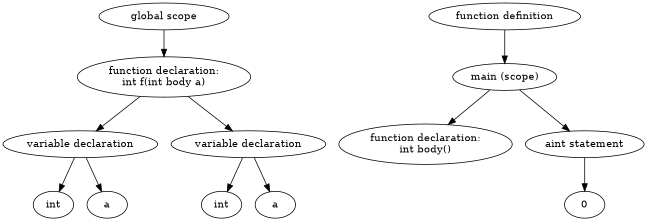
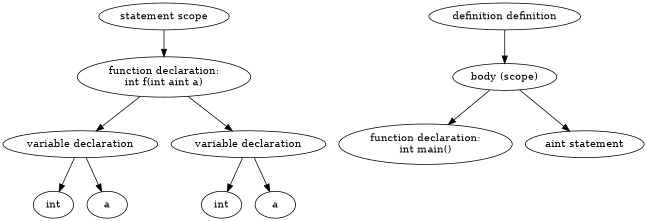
(164, 16) -> (164, 16)
(505, 16) -> (505, 16)
(164, 77) -> (164, 77)
(505, 77) -> (505, 77)
(426, 144) -> (426, 144)
(585, 205) -> none
